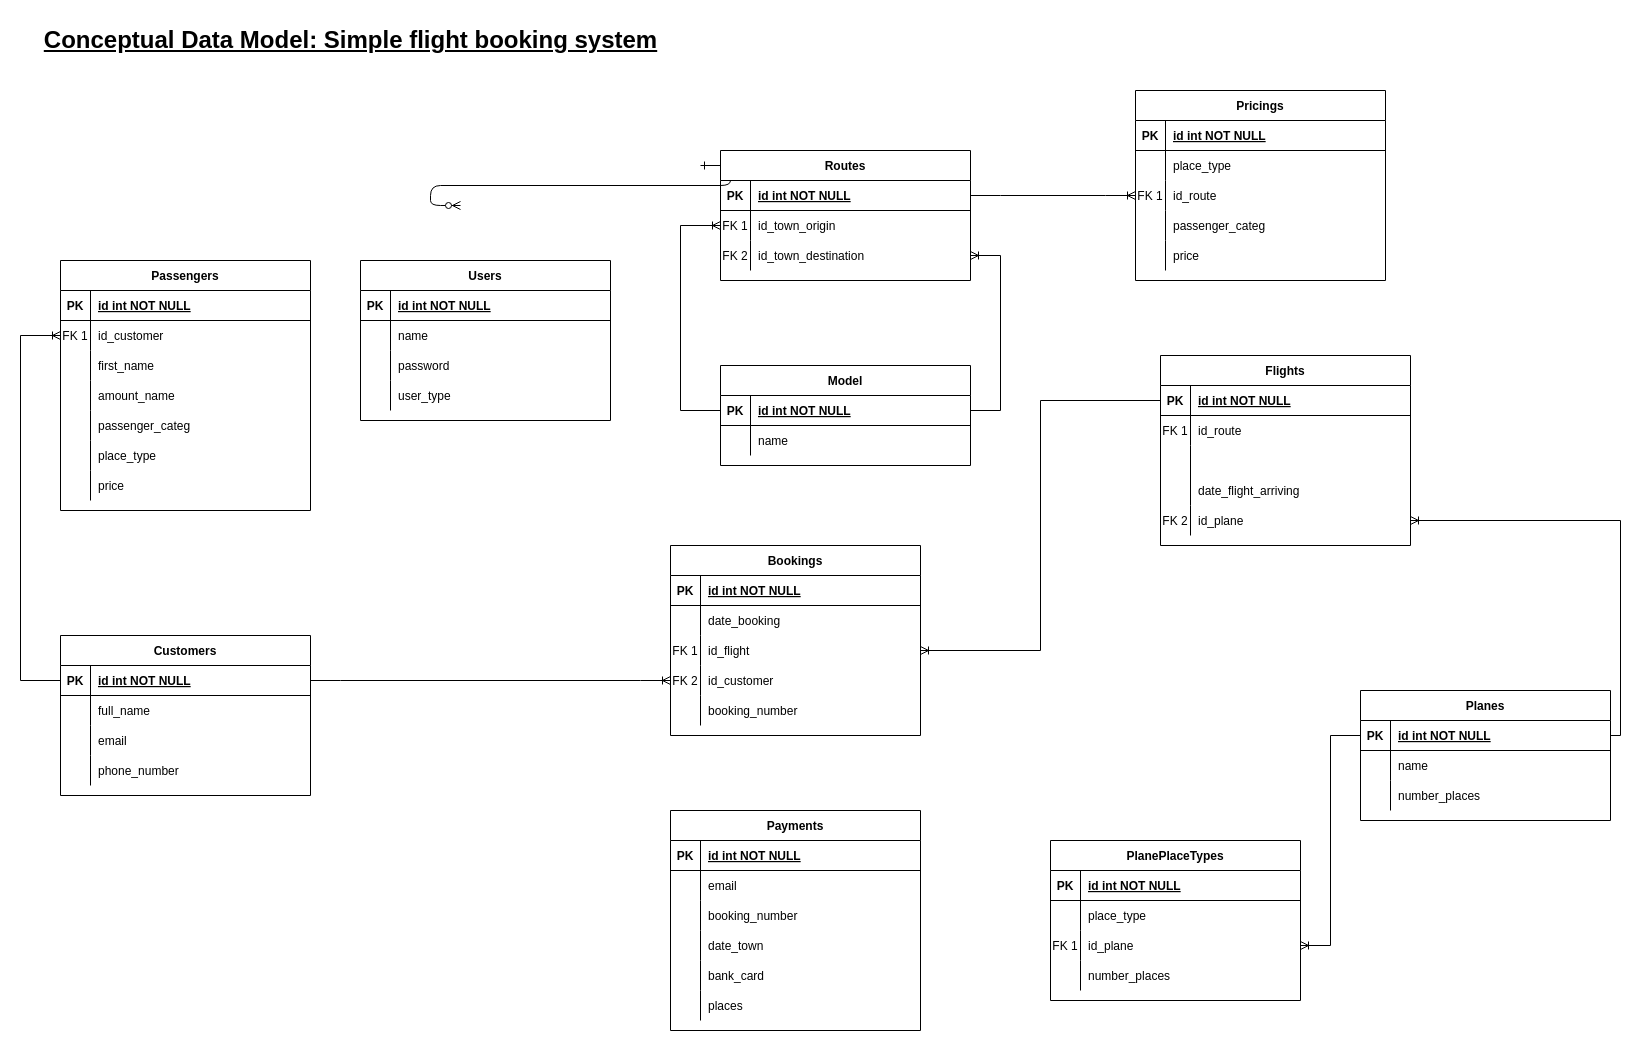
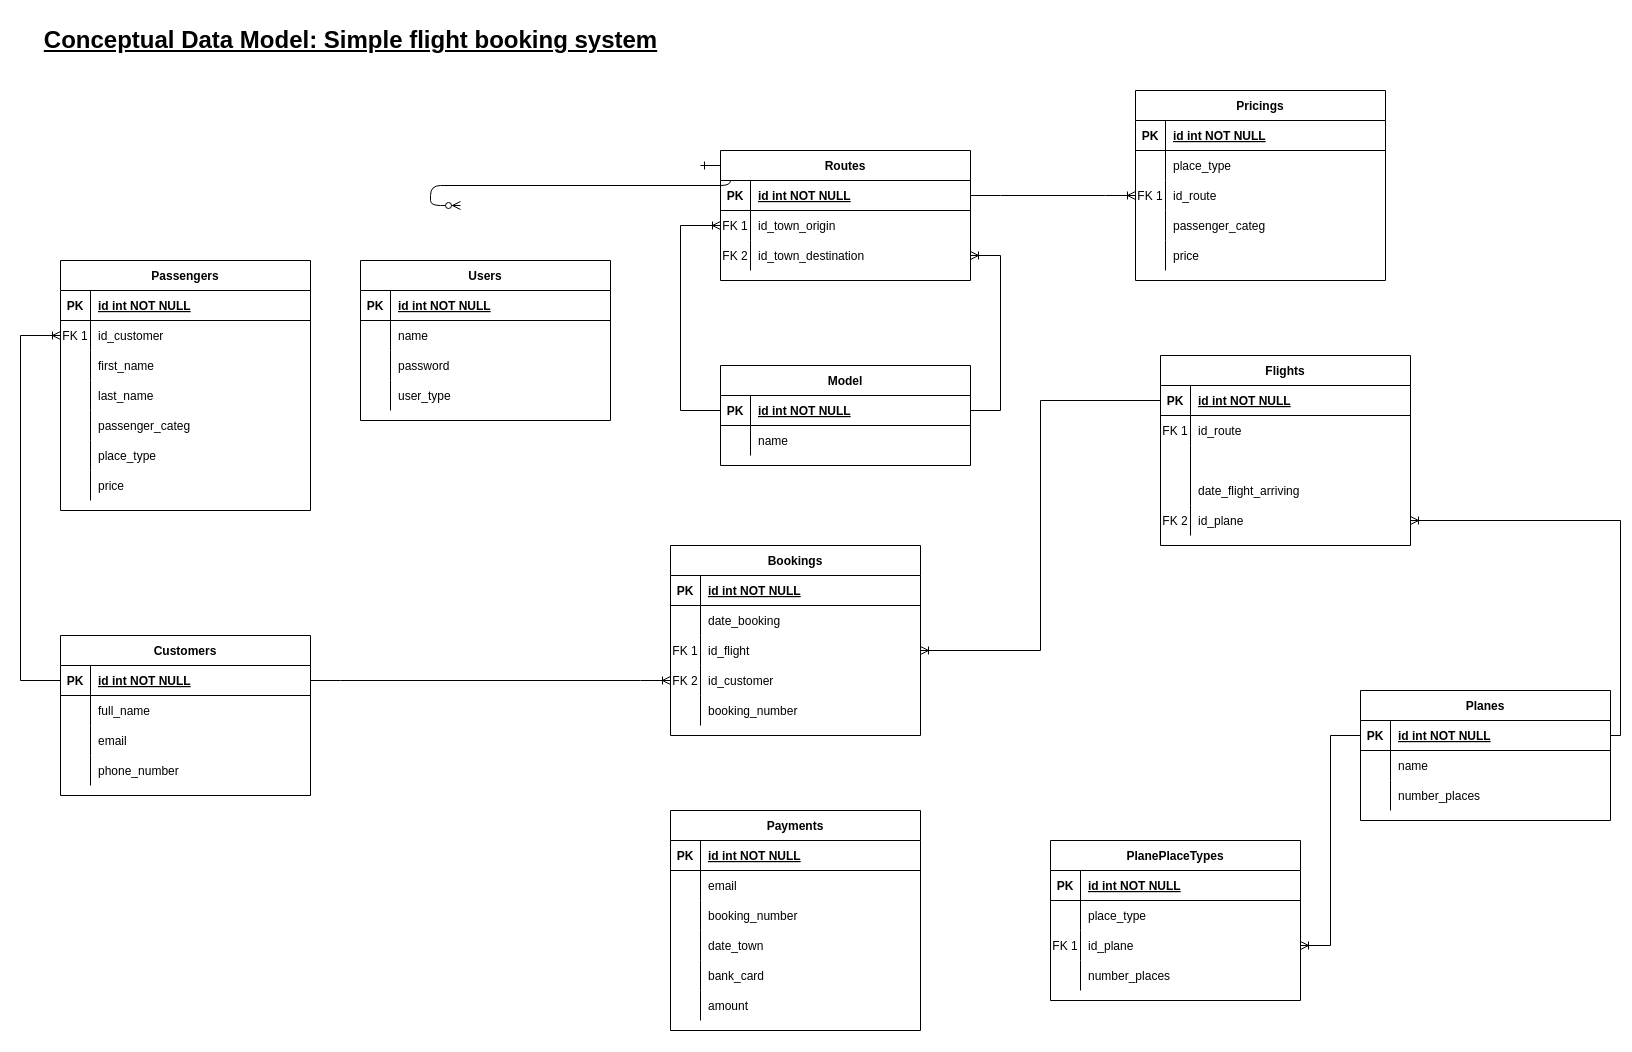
(135, 396) -> (127, 396)
(727, 1006) -> (728, 1006)
